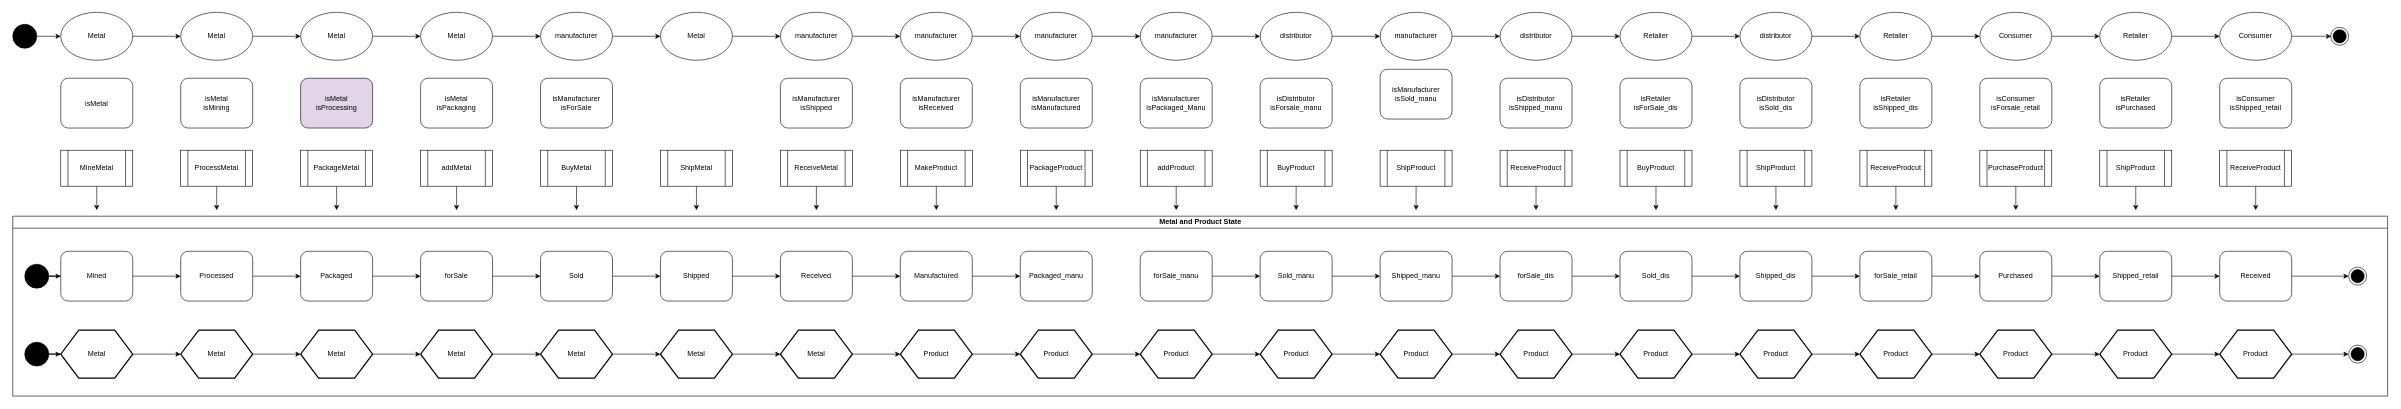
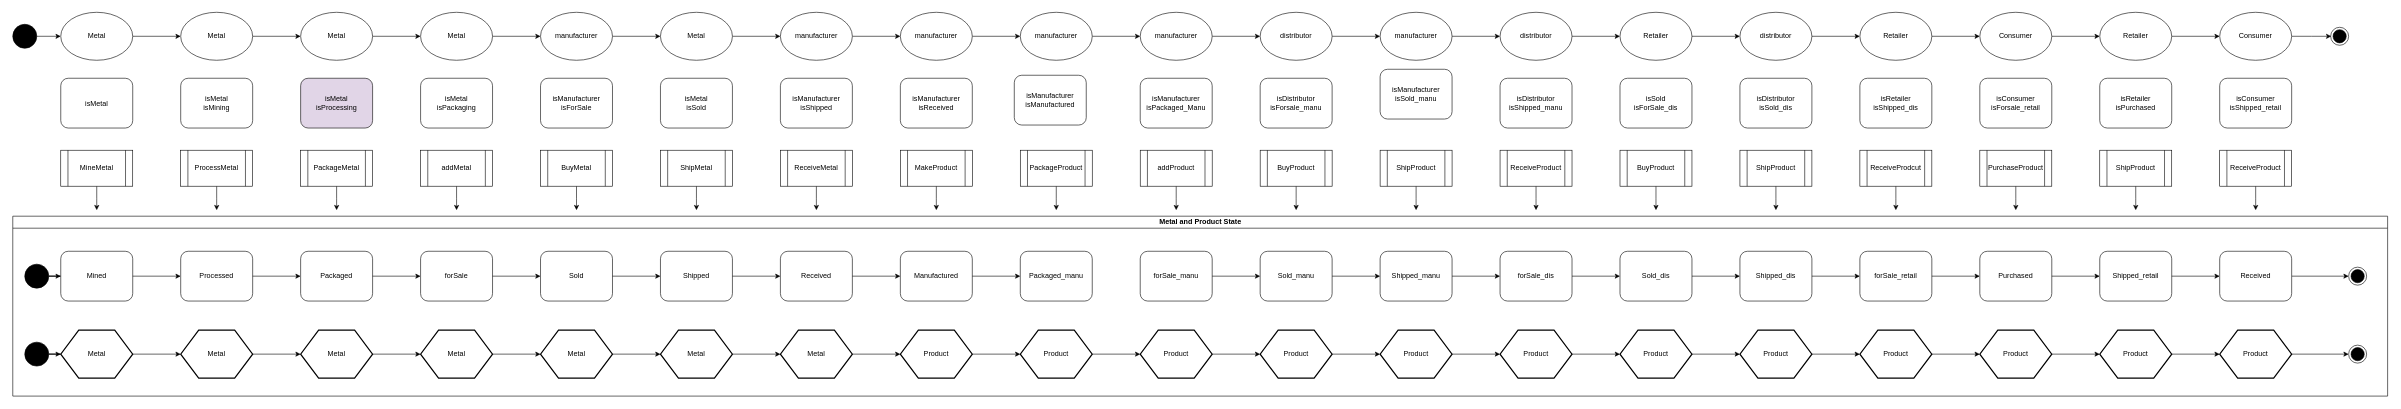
none -> (696, 103)
(1056, 103) -> (1050, 100)
(1656, 104) -> (1656, 104)
